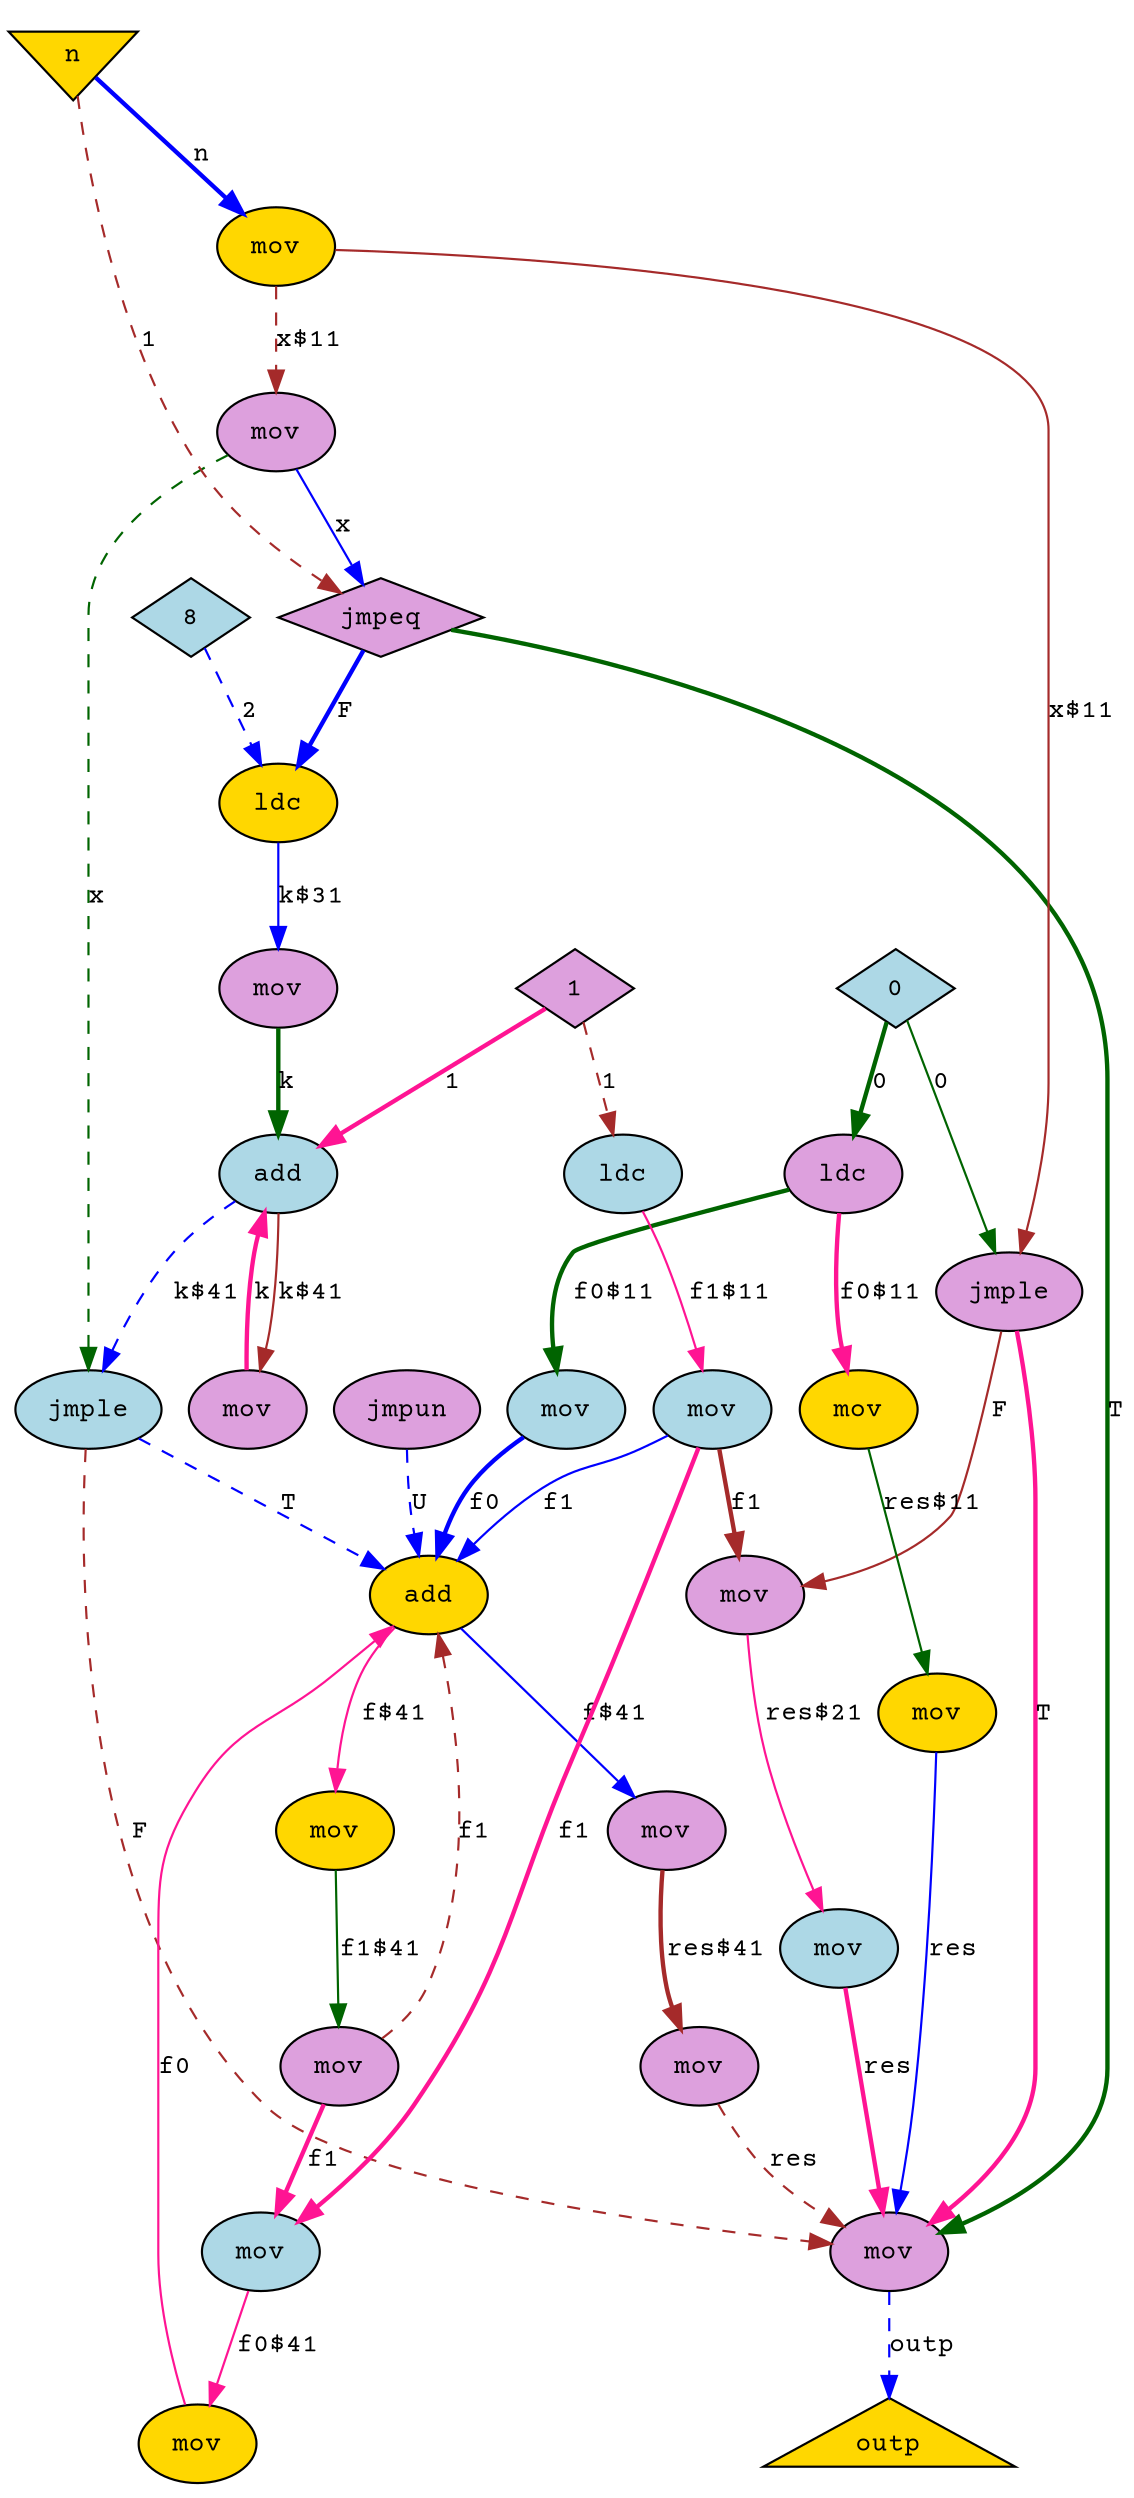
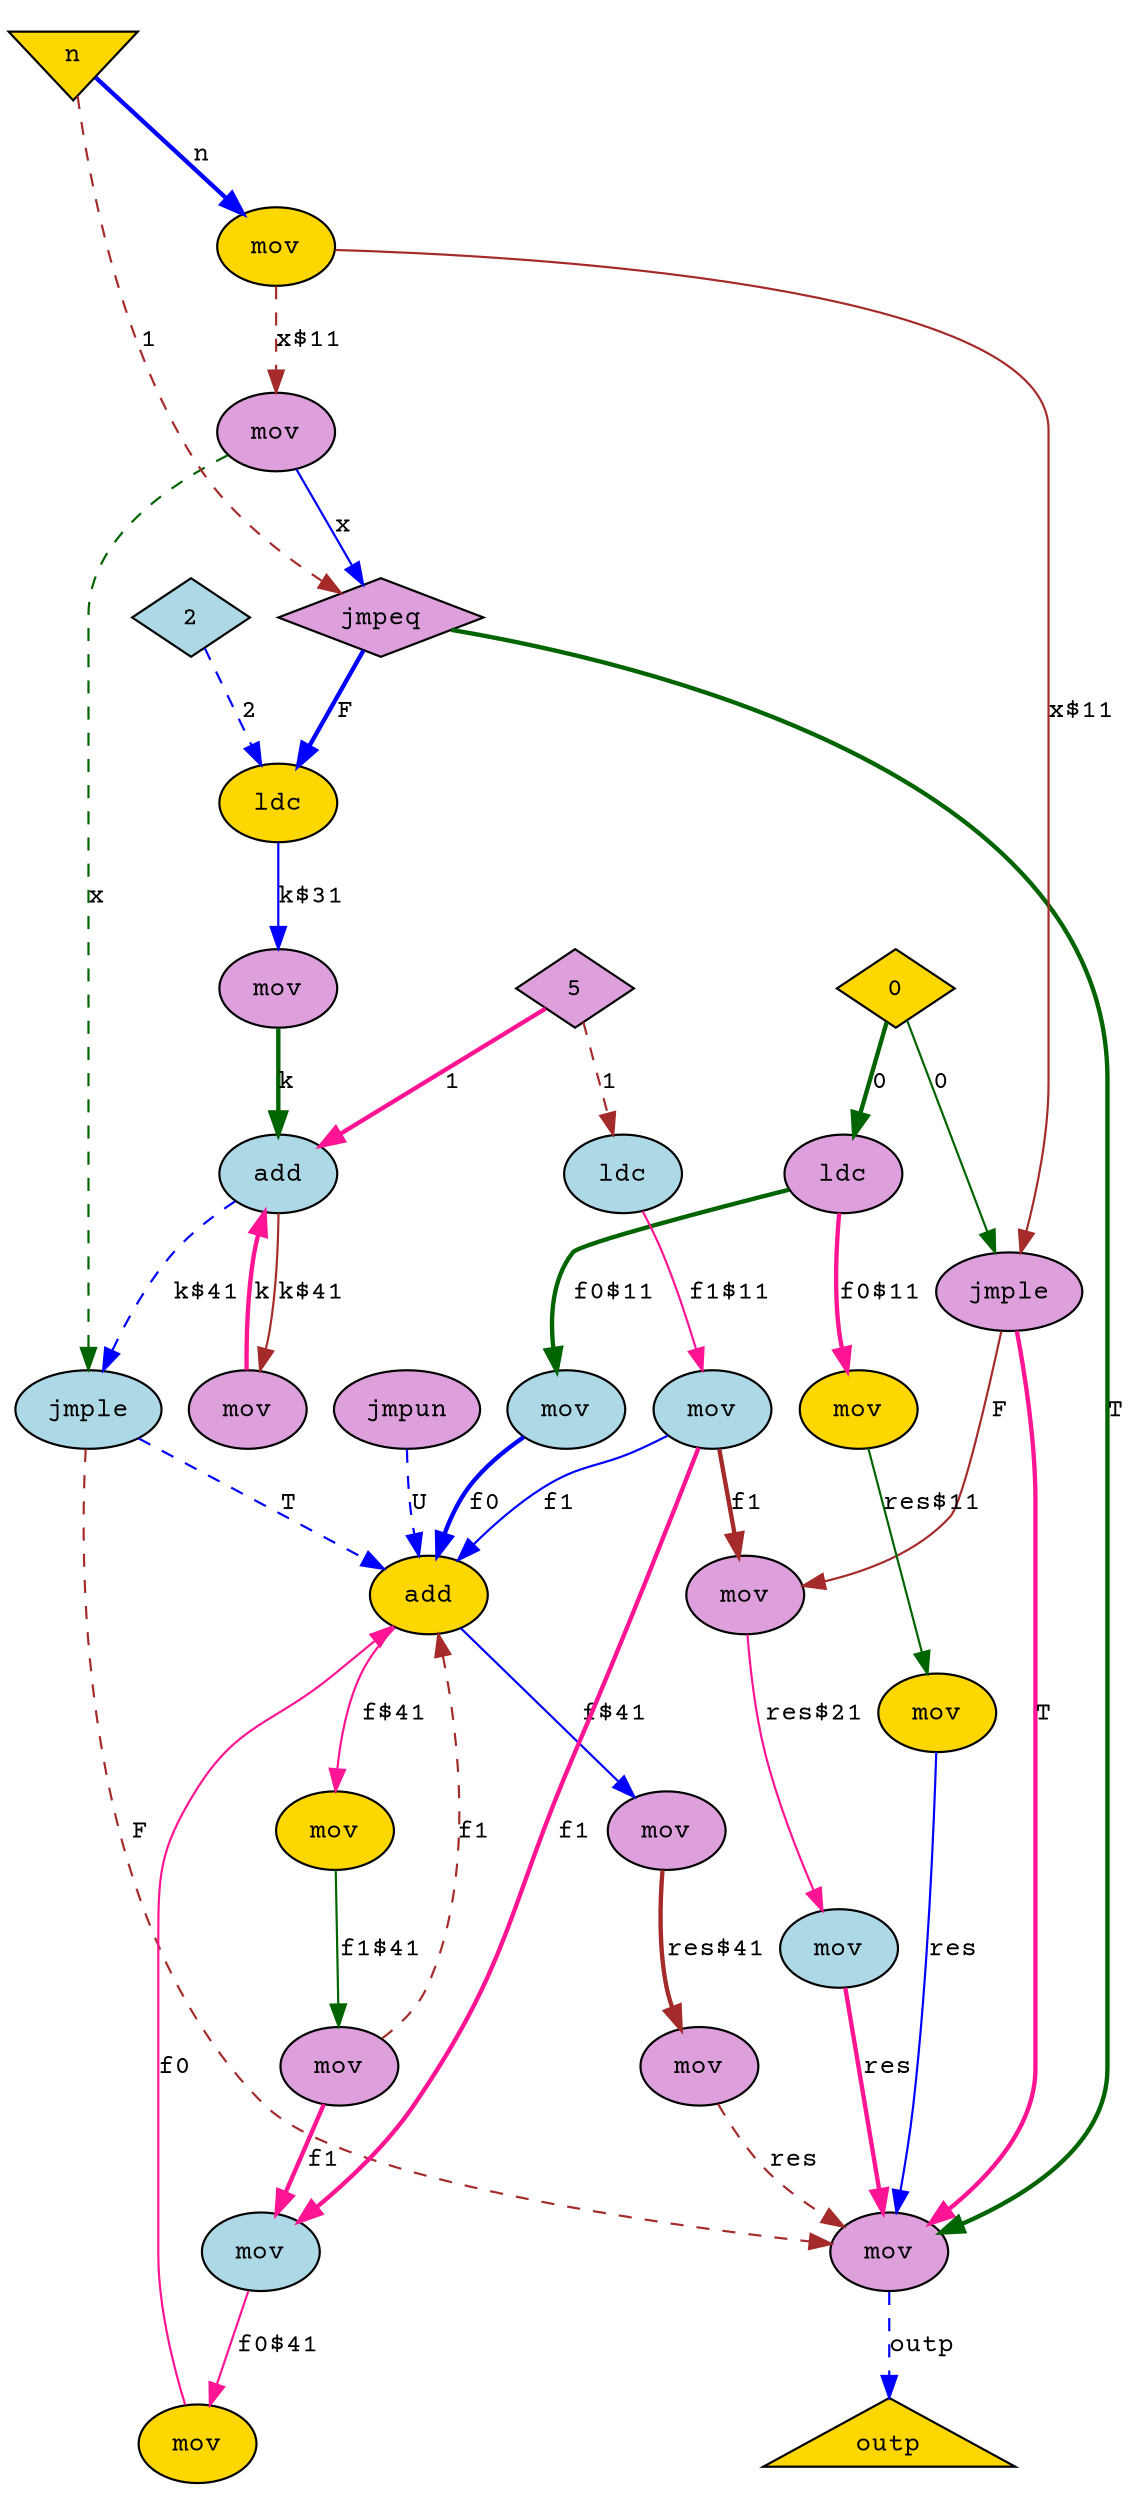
(191, 617) -> (191, 617)
(575, 988) -> (575, 988)
(896, 988) -> (896, 988)
